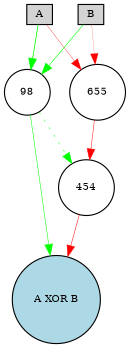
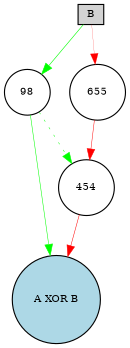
(40, 14) -> none
